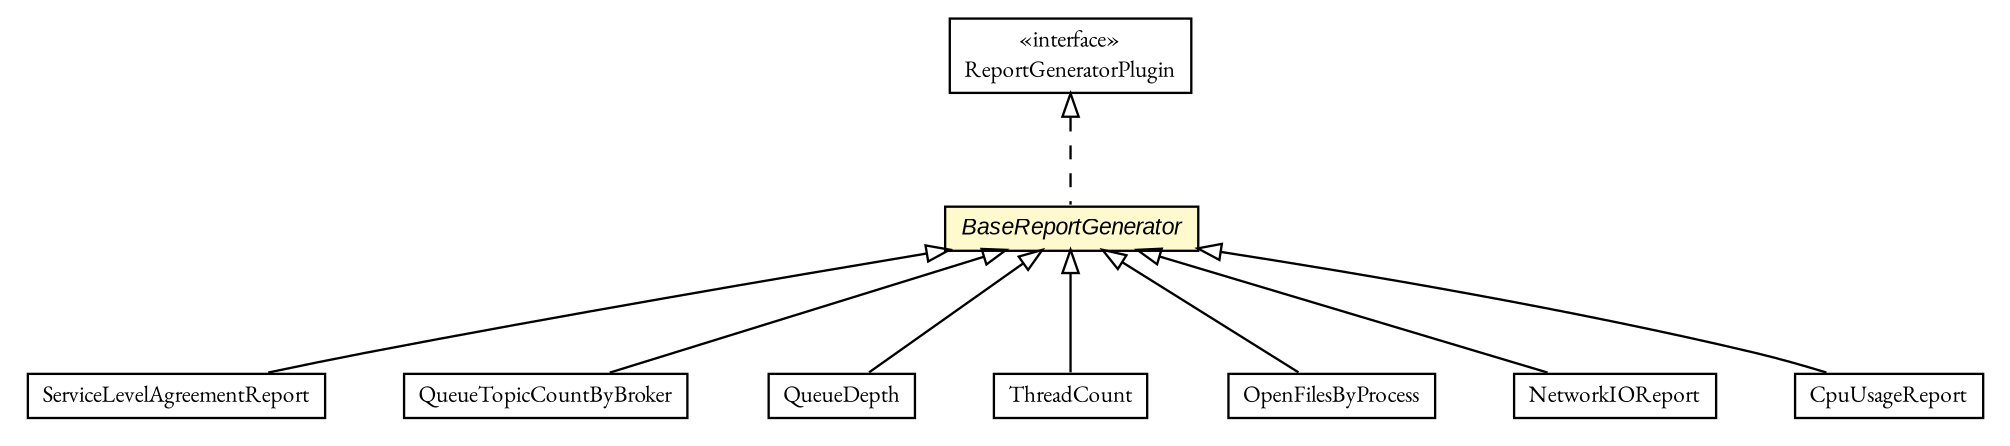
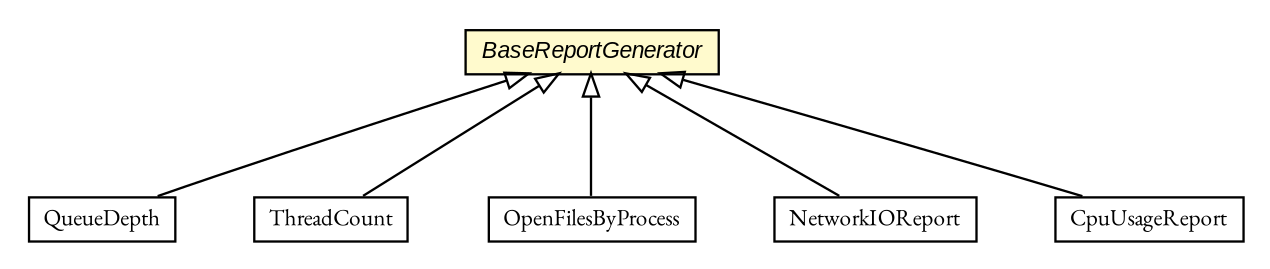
(1071, 56) -> none
(176, 395) -> none
(546, 395) -> none
